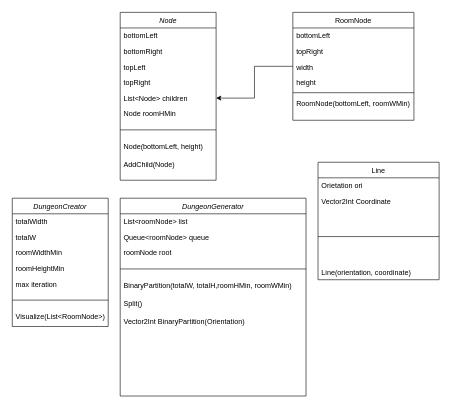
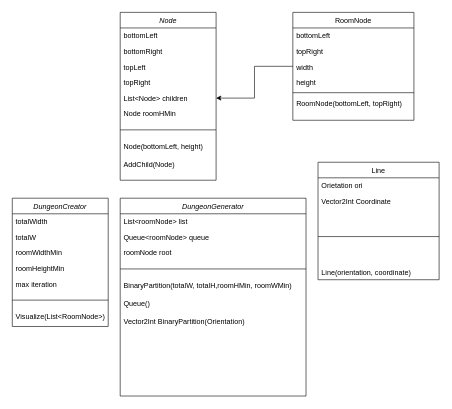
(354, 103) -> (354, 103)
(136, 304) -> (138, 304)
